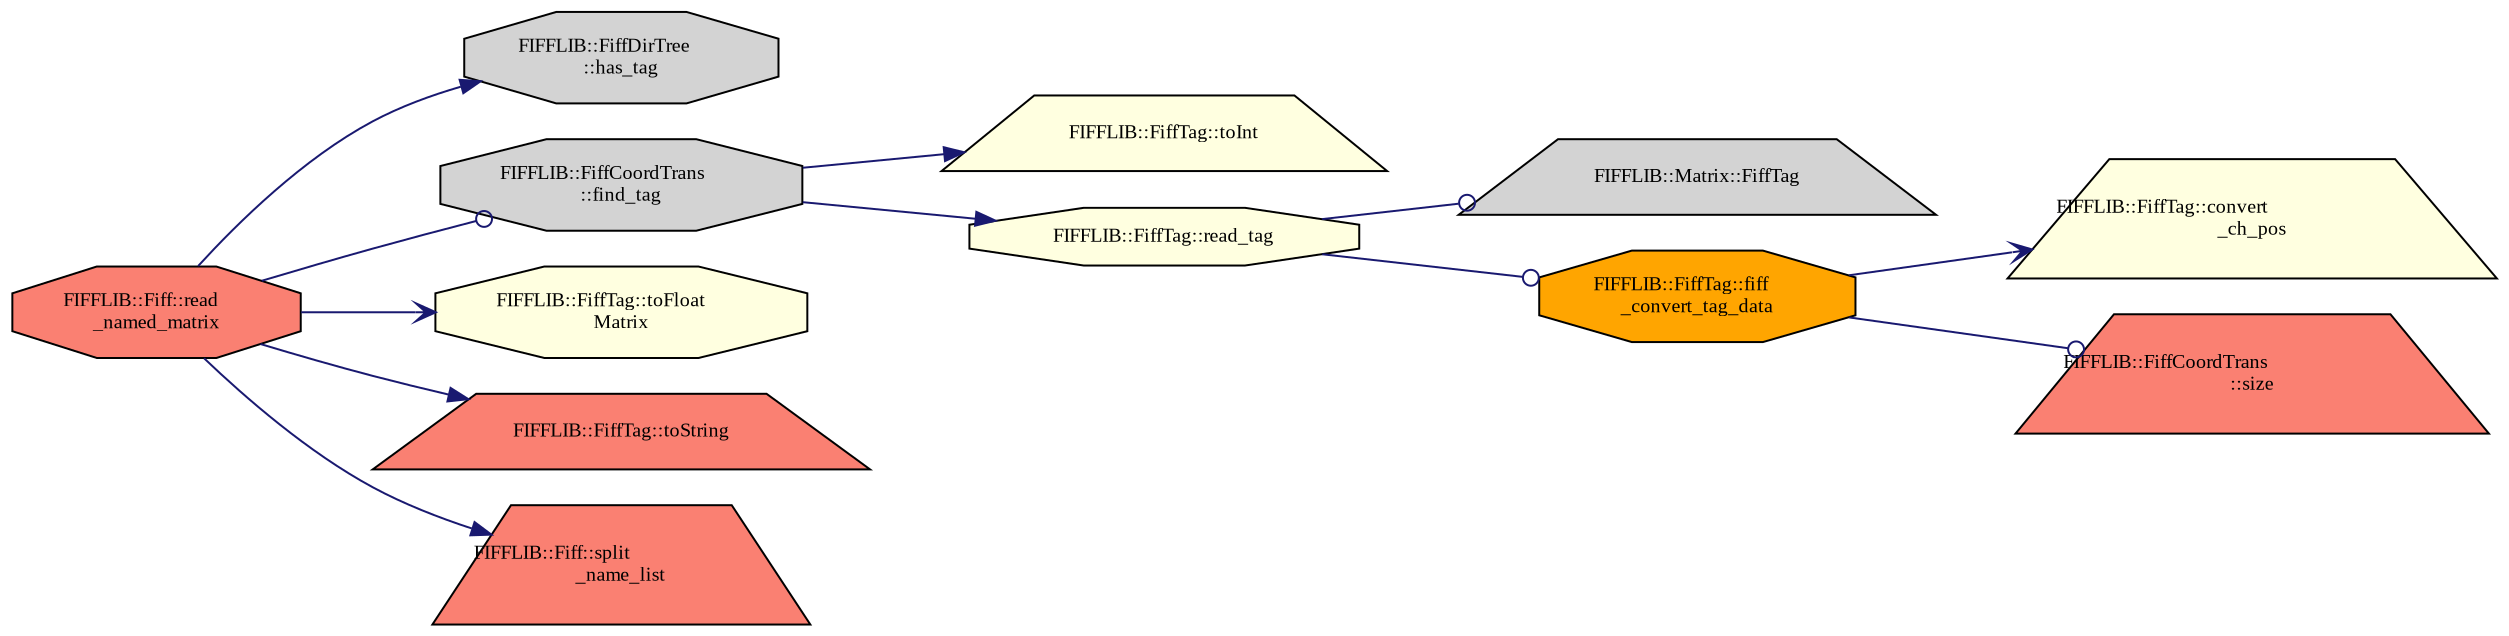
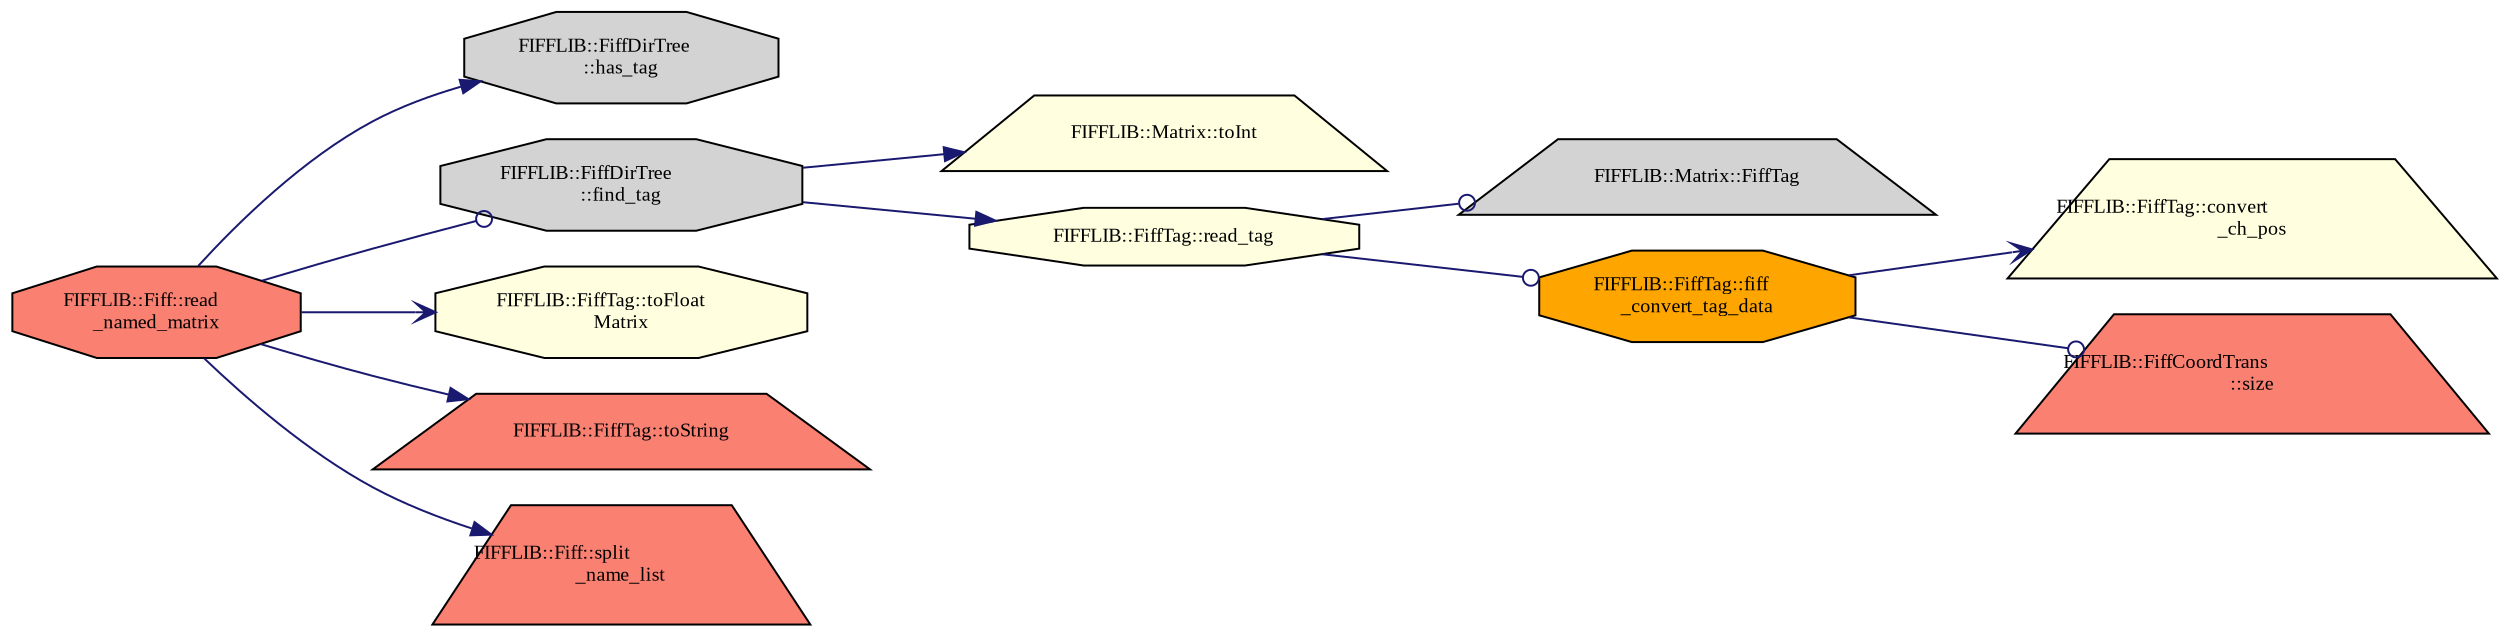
(1164, 133) -> (1164, 133)
(621, 185) -> (621, 185)
